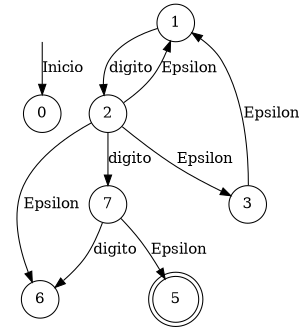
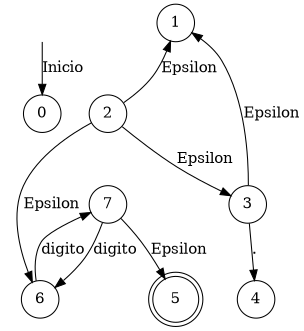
(120, 48) -> none
(108, 154) -> (44, 239)
none -> (256, 299)
